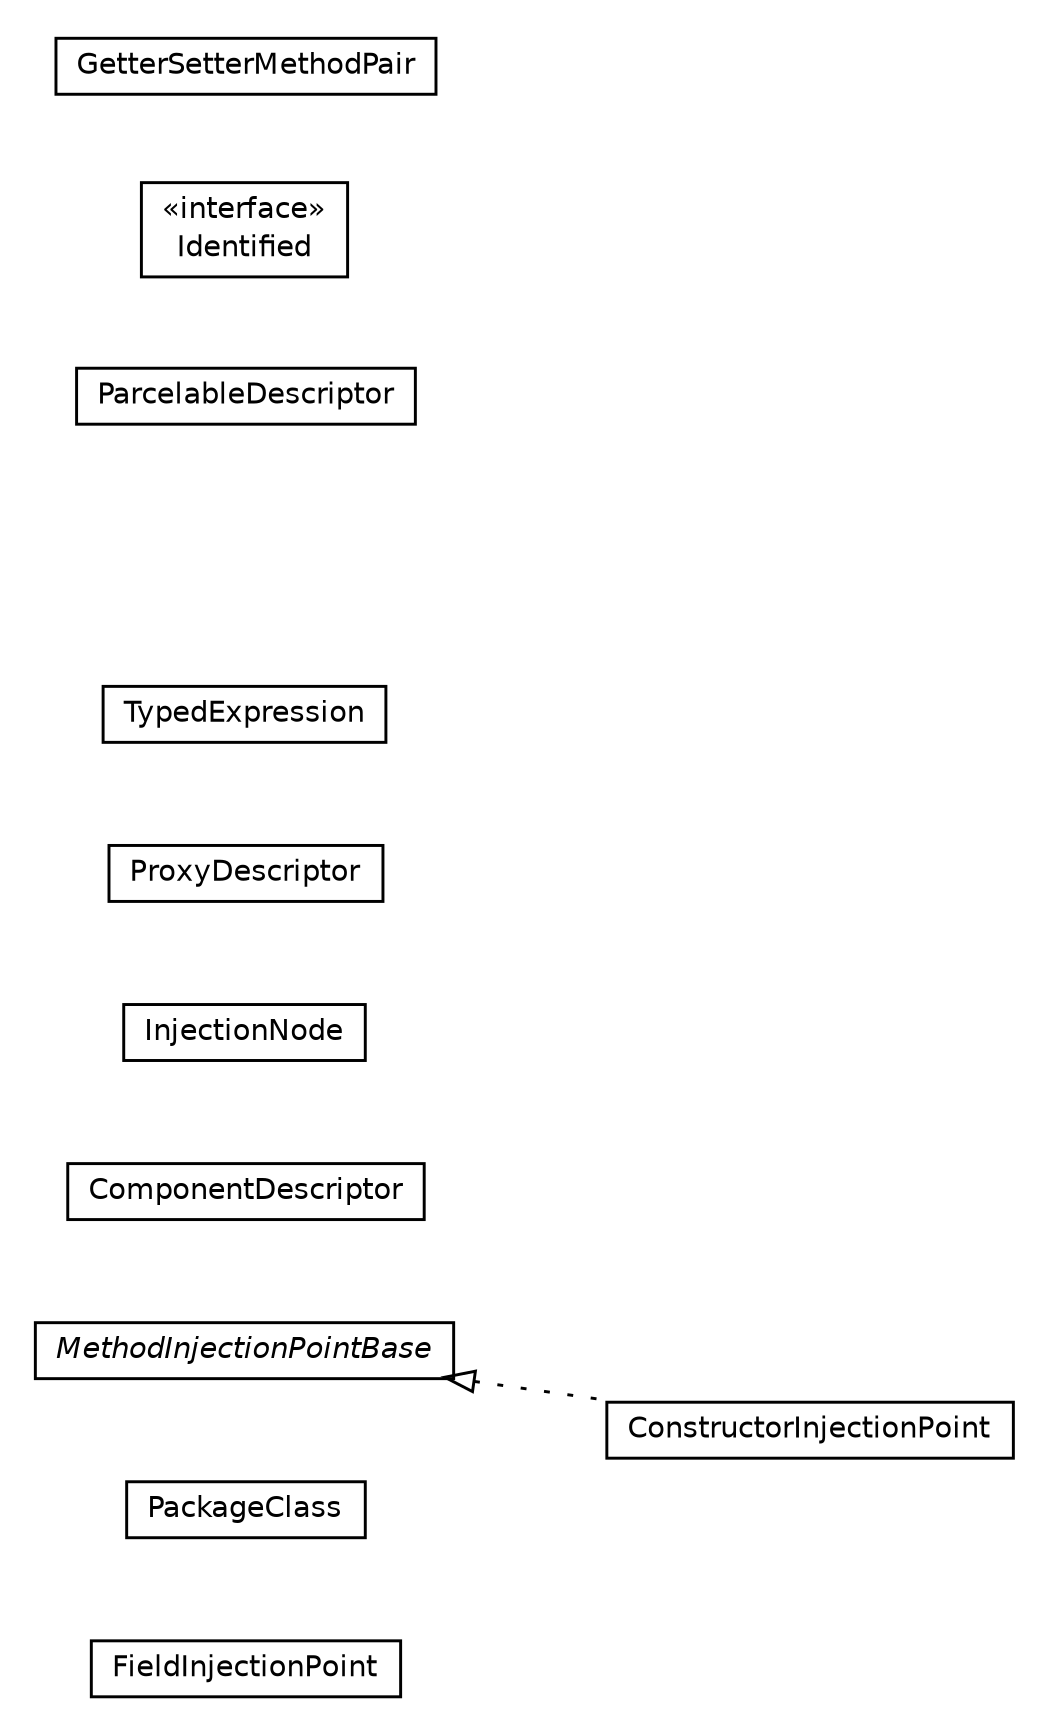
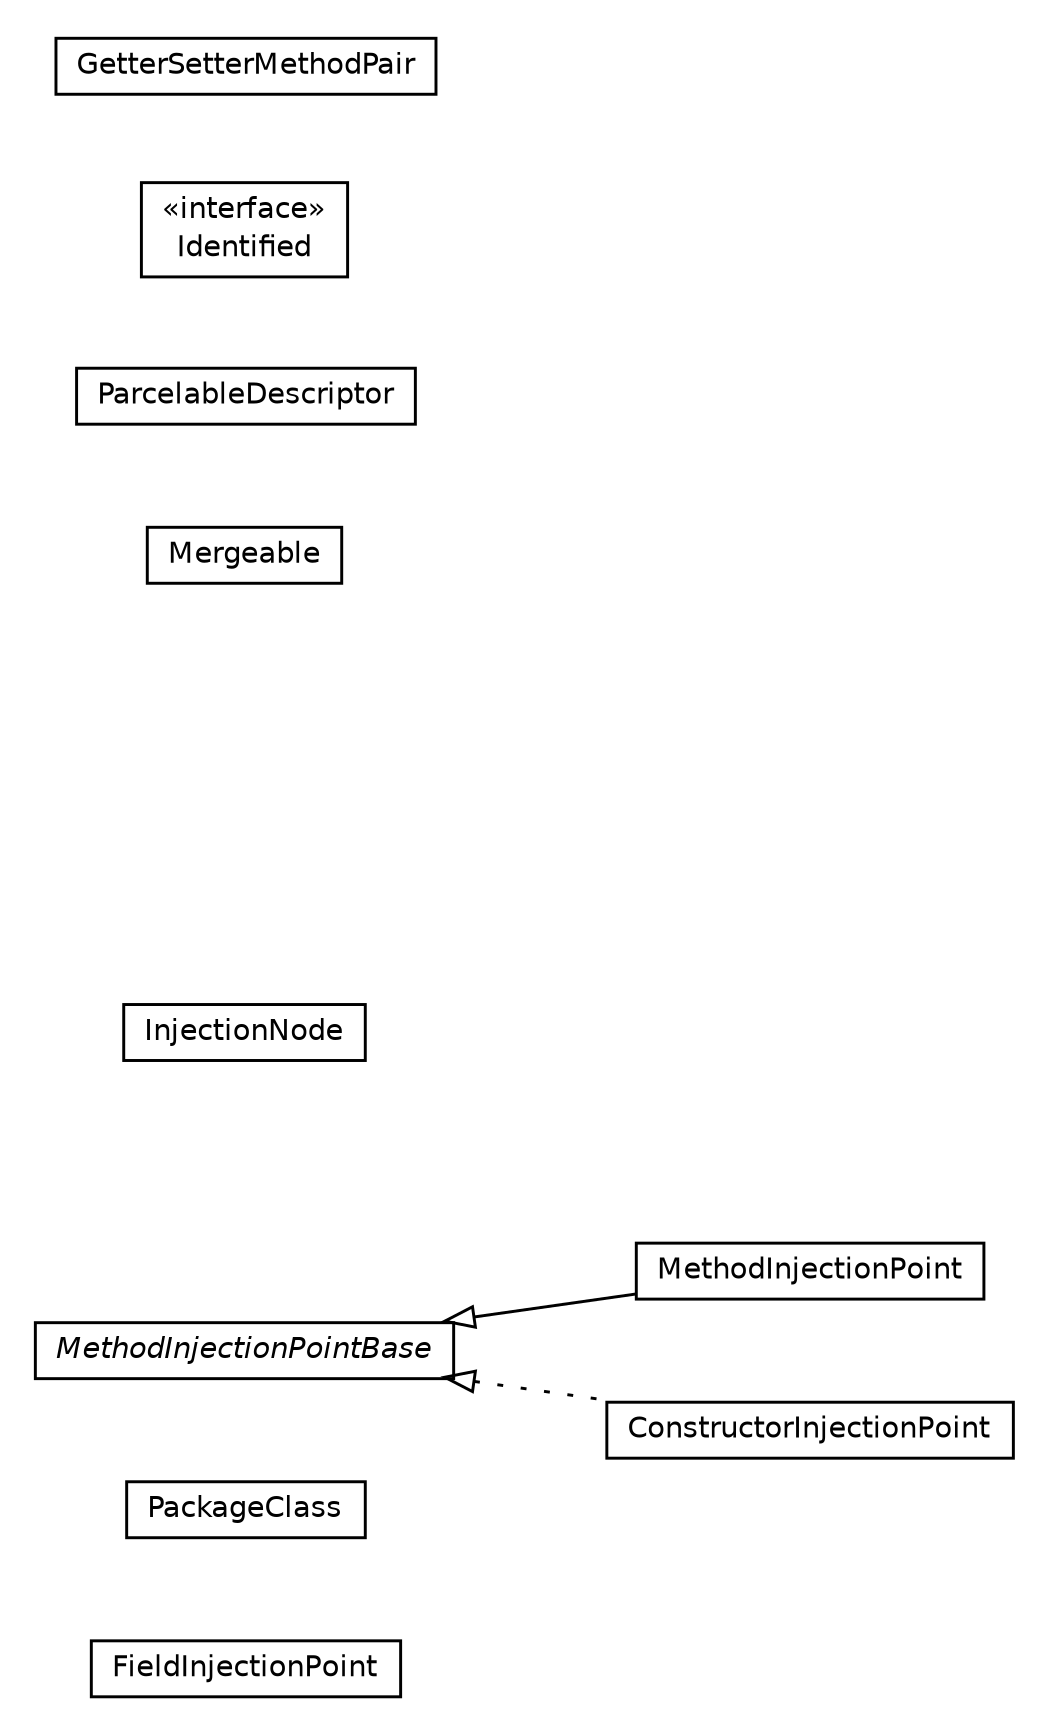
none -> (245, 554)
(245, 713) -> none
(245, 872) -> none
(245, 1190) -> none
none -> (810, 1270)
